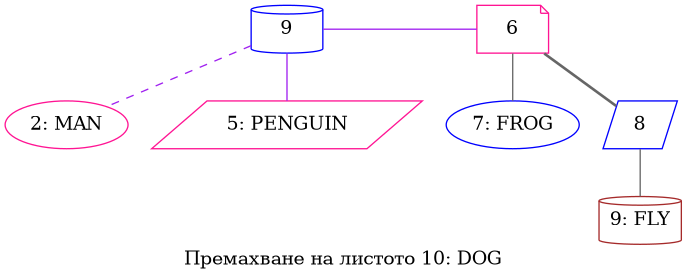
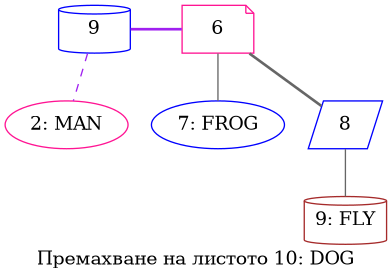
(400, 29) -> (156, 29)
(287, 125) -> none
